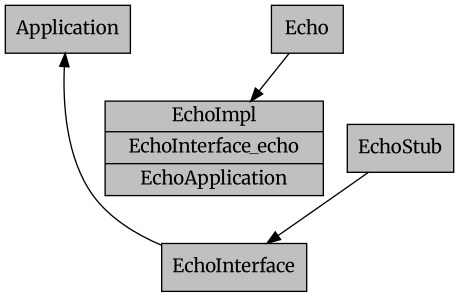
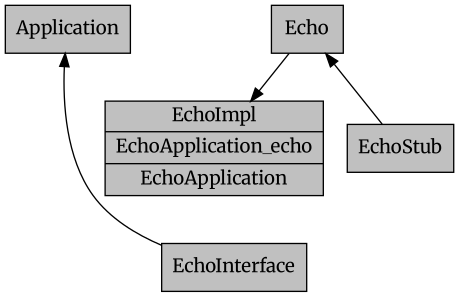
(214, 147) -> (214, 147)
(323, 204) -> (358, 94)
